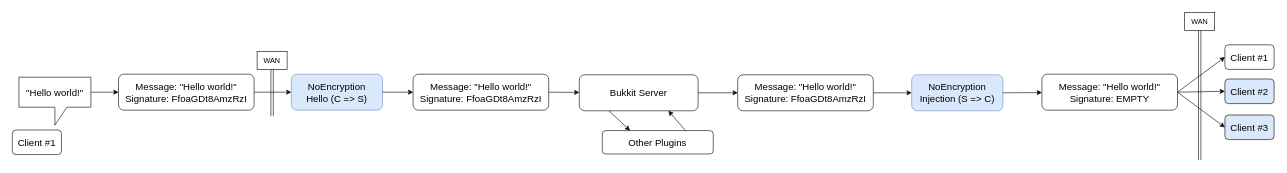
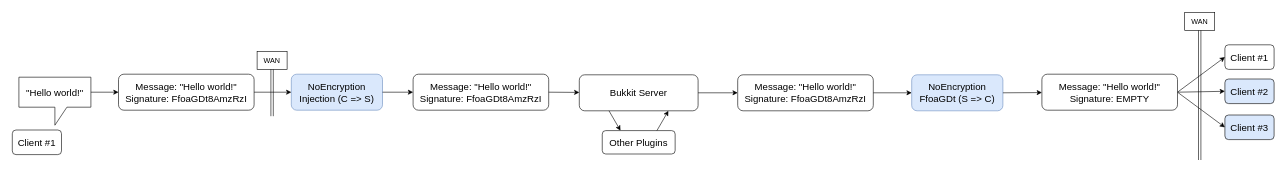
(337, 92) -> (337, 92)
(957, 93) -> (957, 93)
(658, 142) -> (639, 142)
